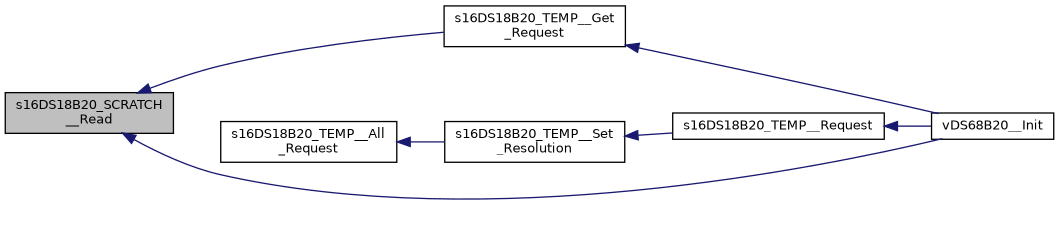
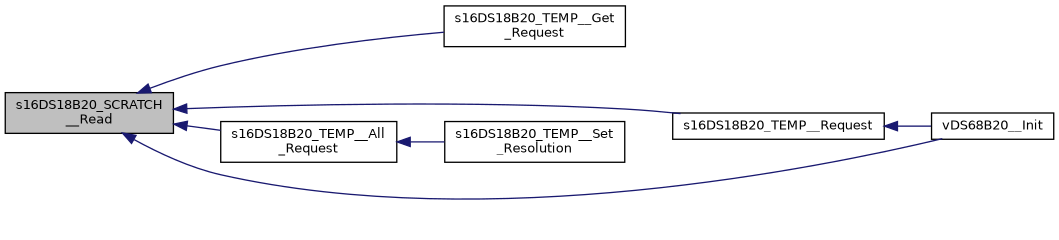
(789, 80) -> none
none -> (204, 128)
(655, 134) -> (434, 104)
